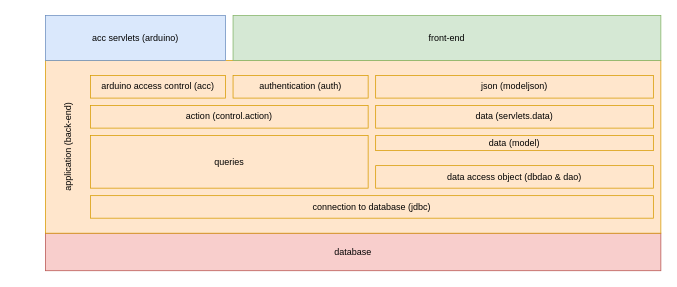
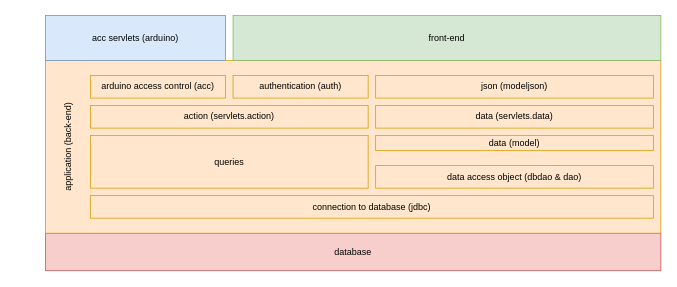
(229, 117) -> (229, 117)
